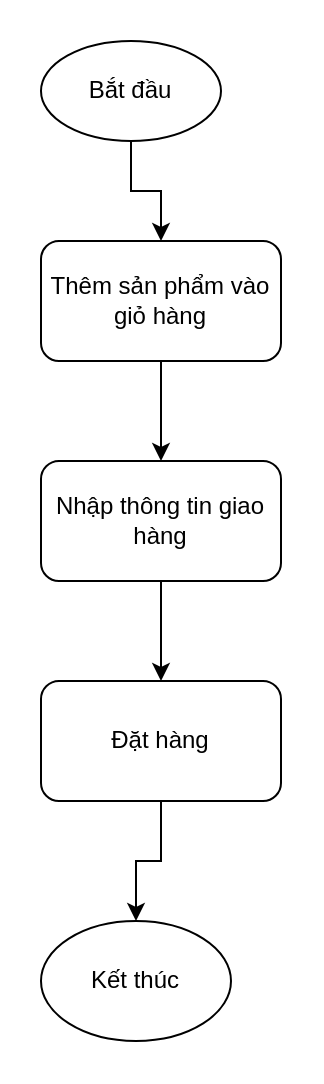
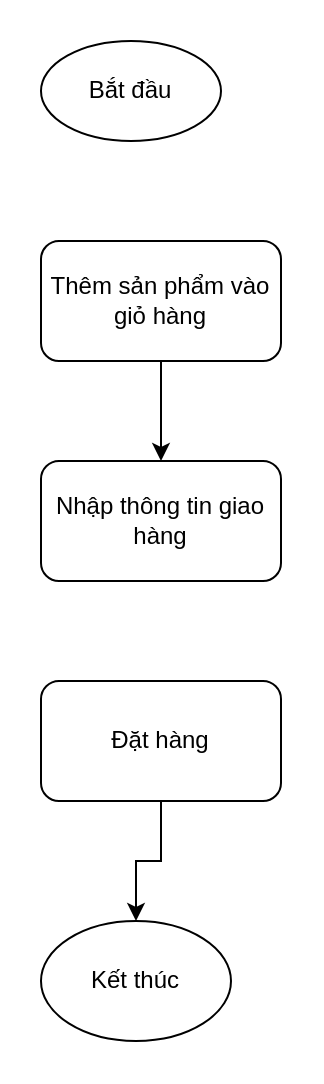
(139, 191) -> none
(161, 624) -> none
